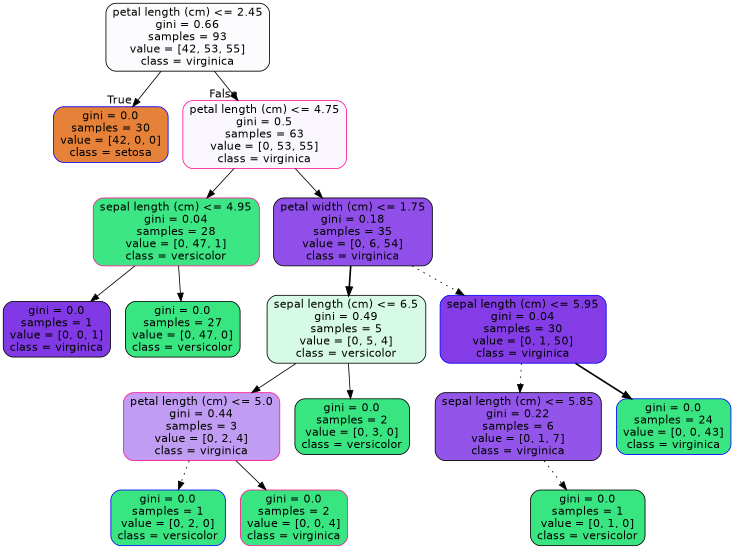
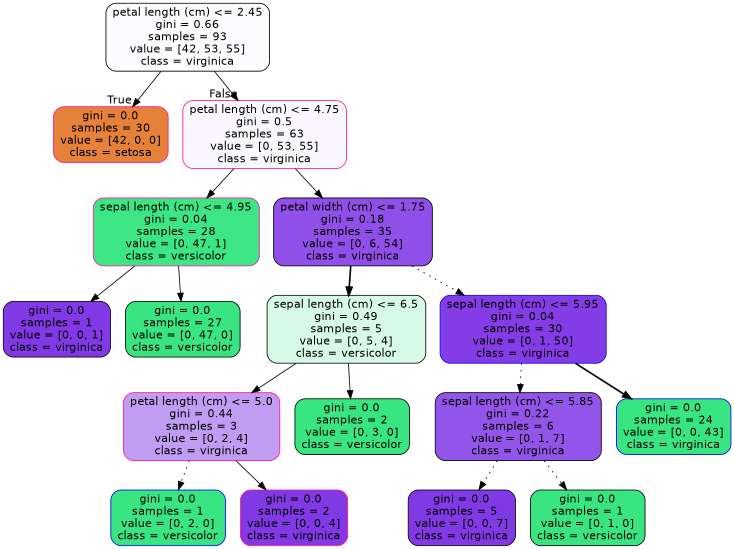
(111, 135) -> (111, 135)
(294, 518) -> (294, 518)
none -> (462, 518)
